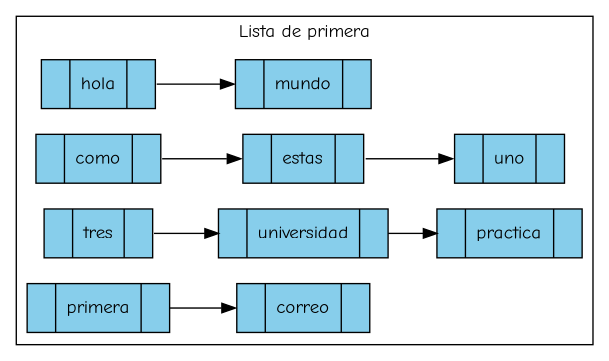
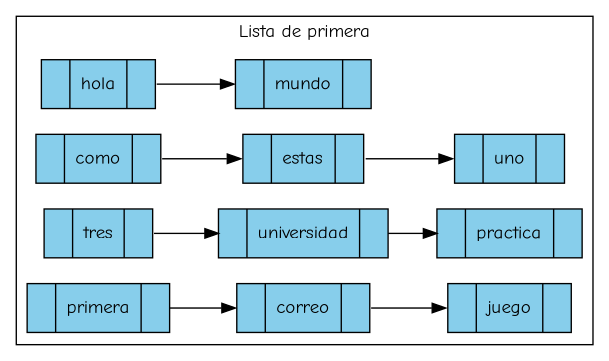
none -> (510, 308)
